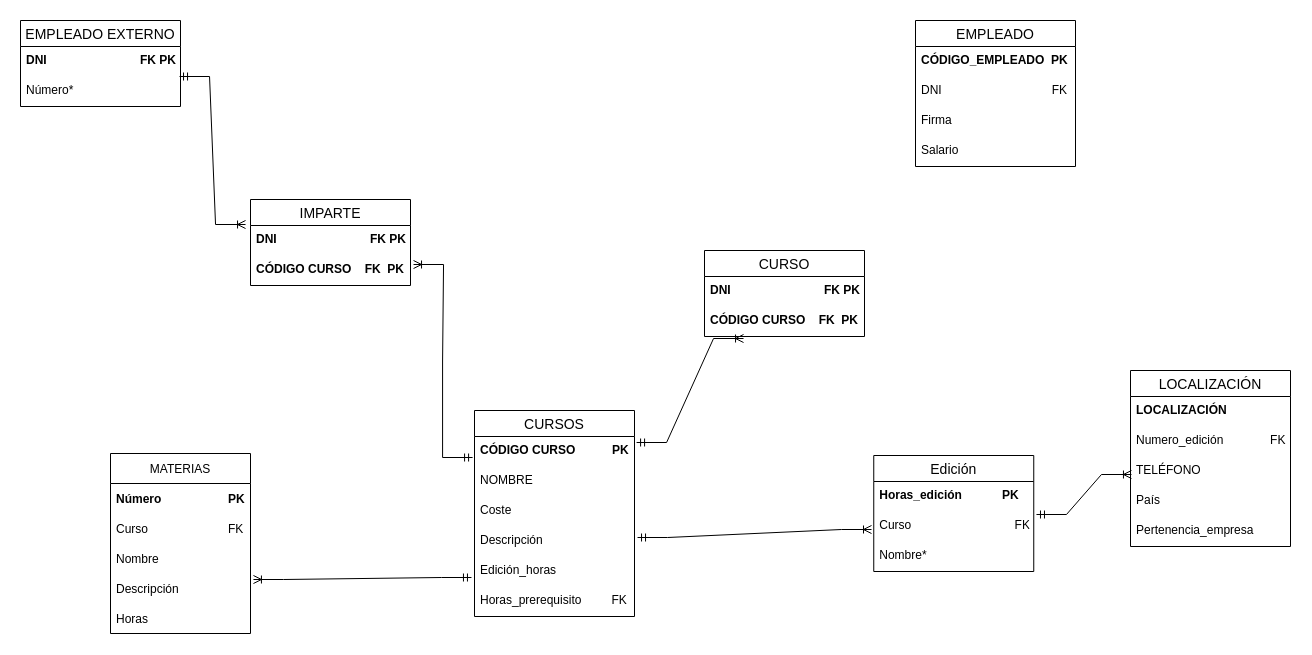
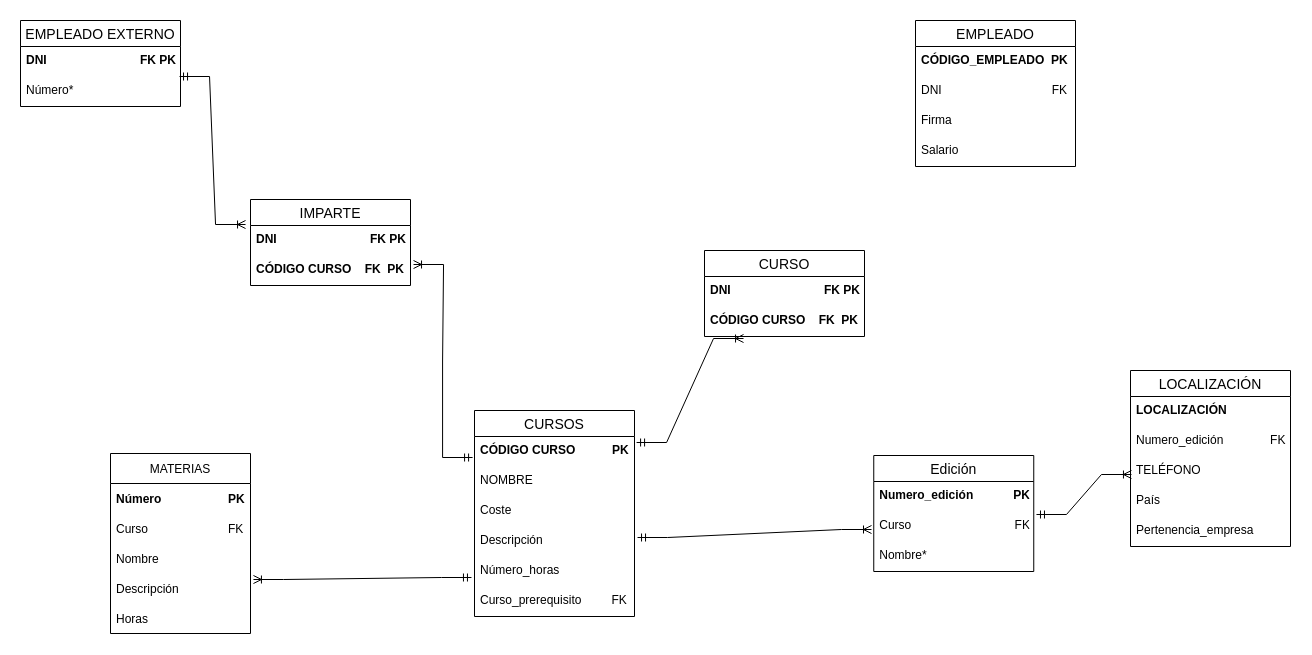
(957, 495) -> (961, 495)
(521, 570) -> (520, 570)
(568, 600) -> (568, 600)
